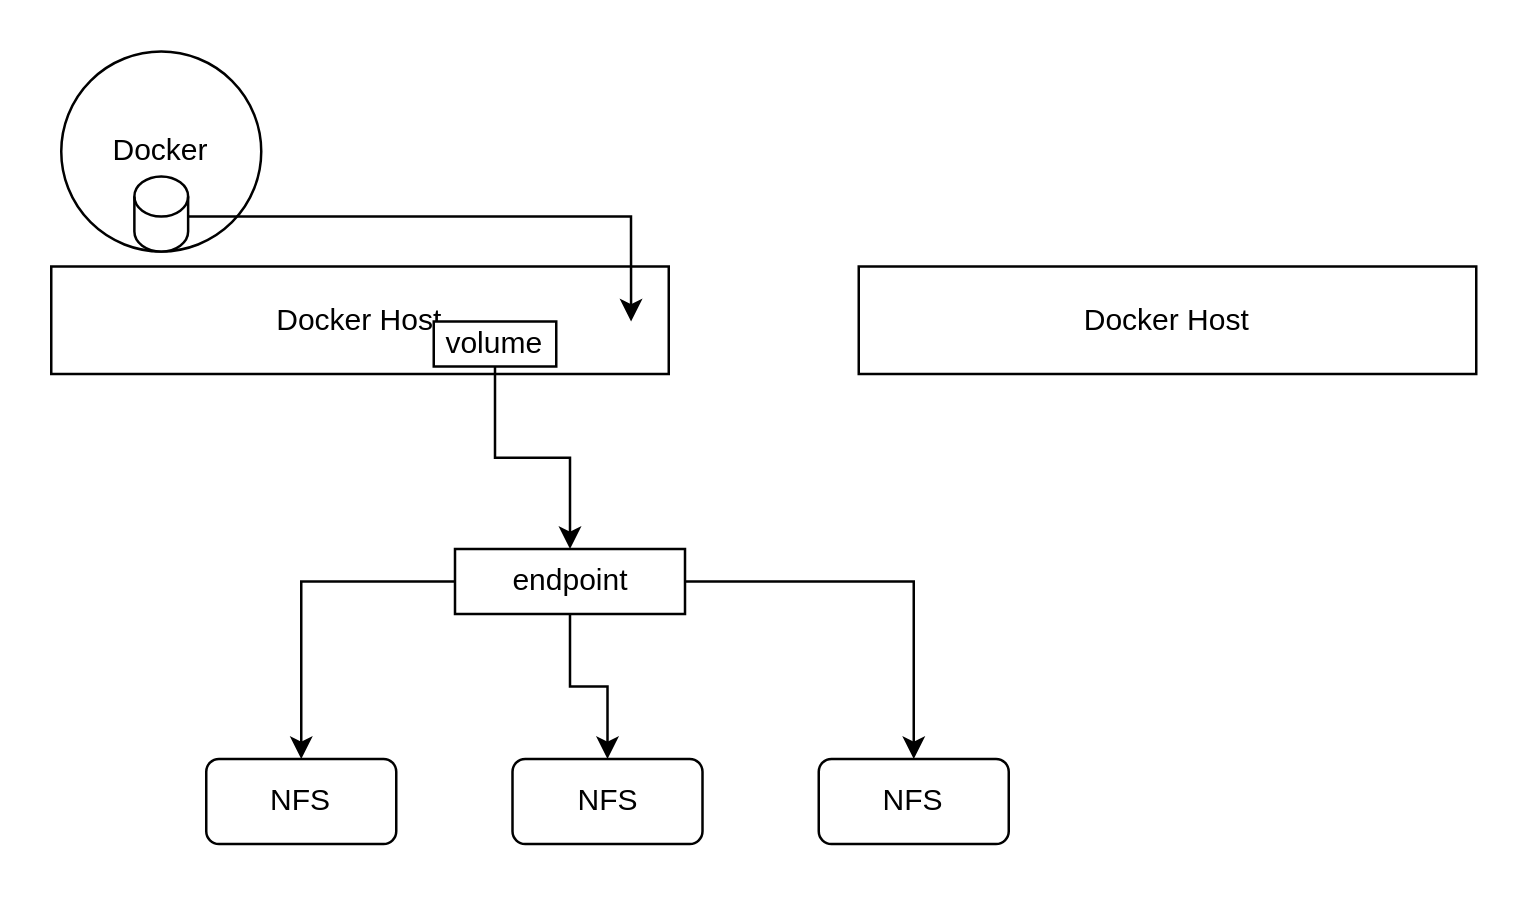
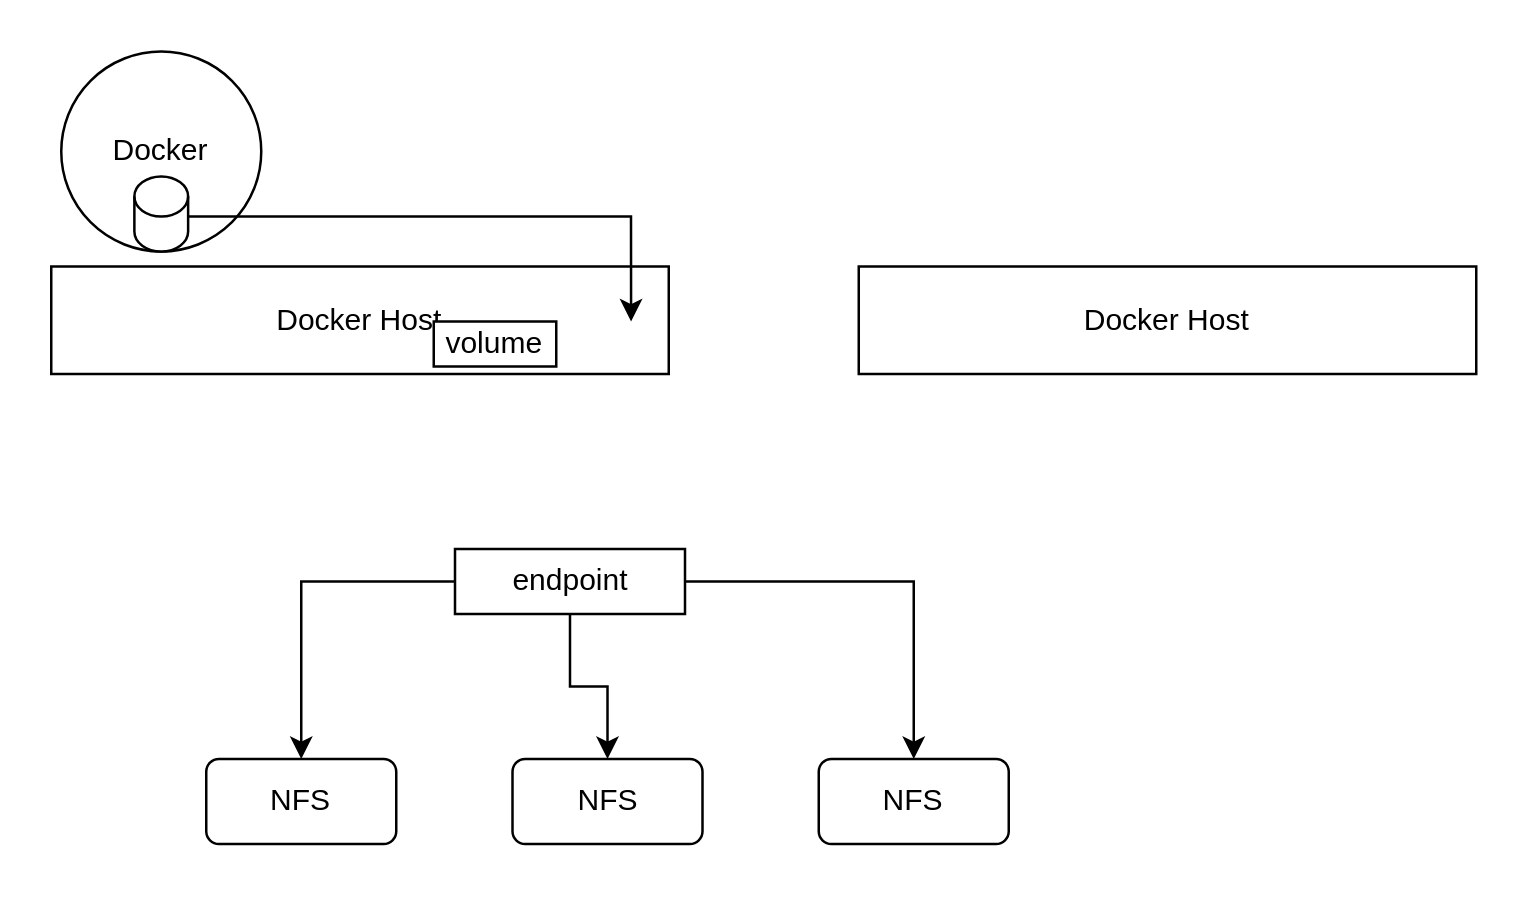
(524, 458) -> none
